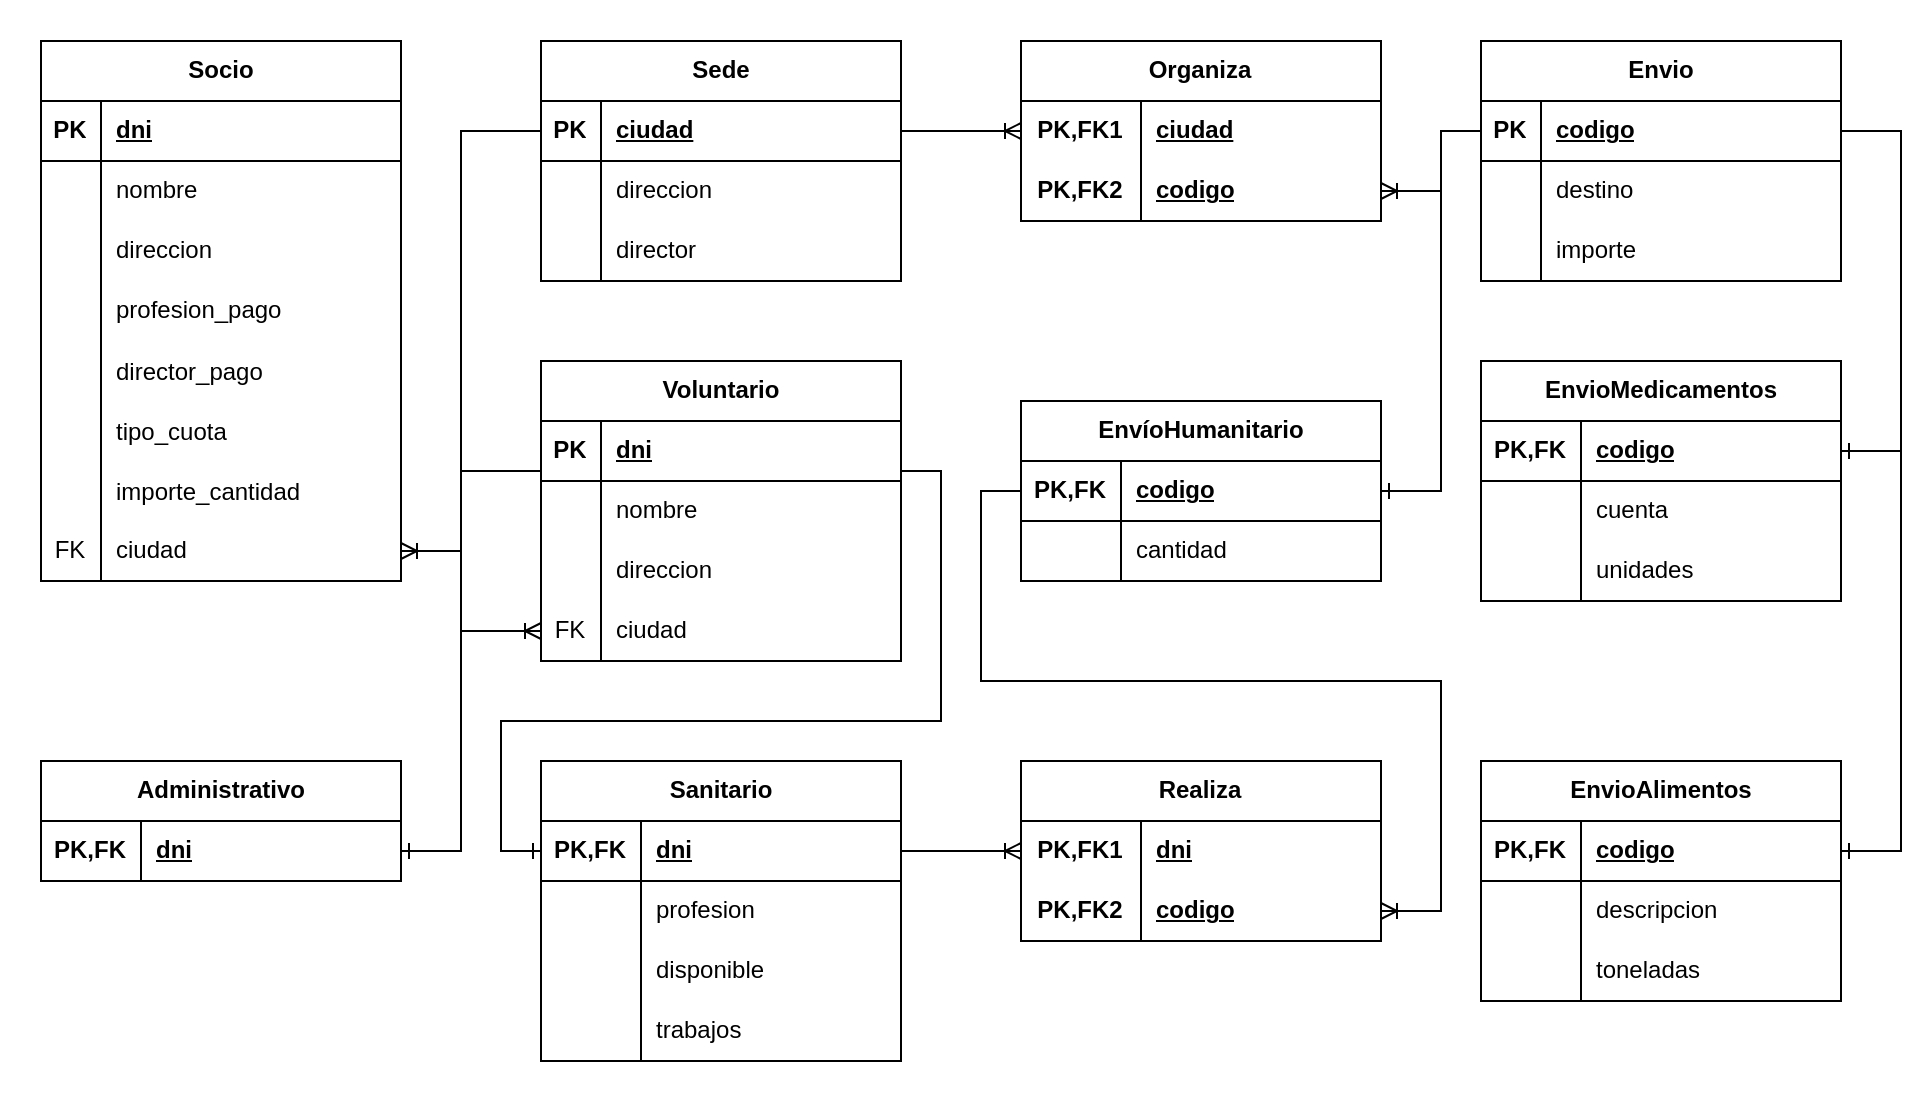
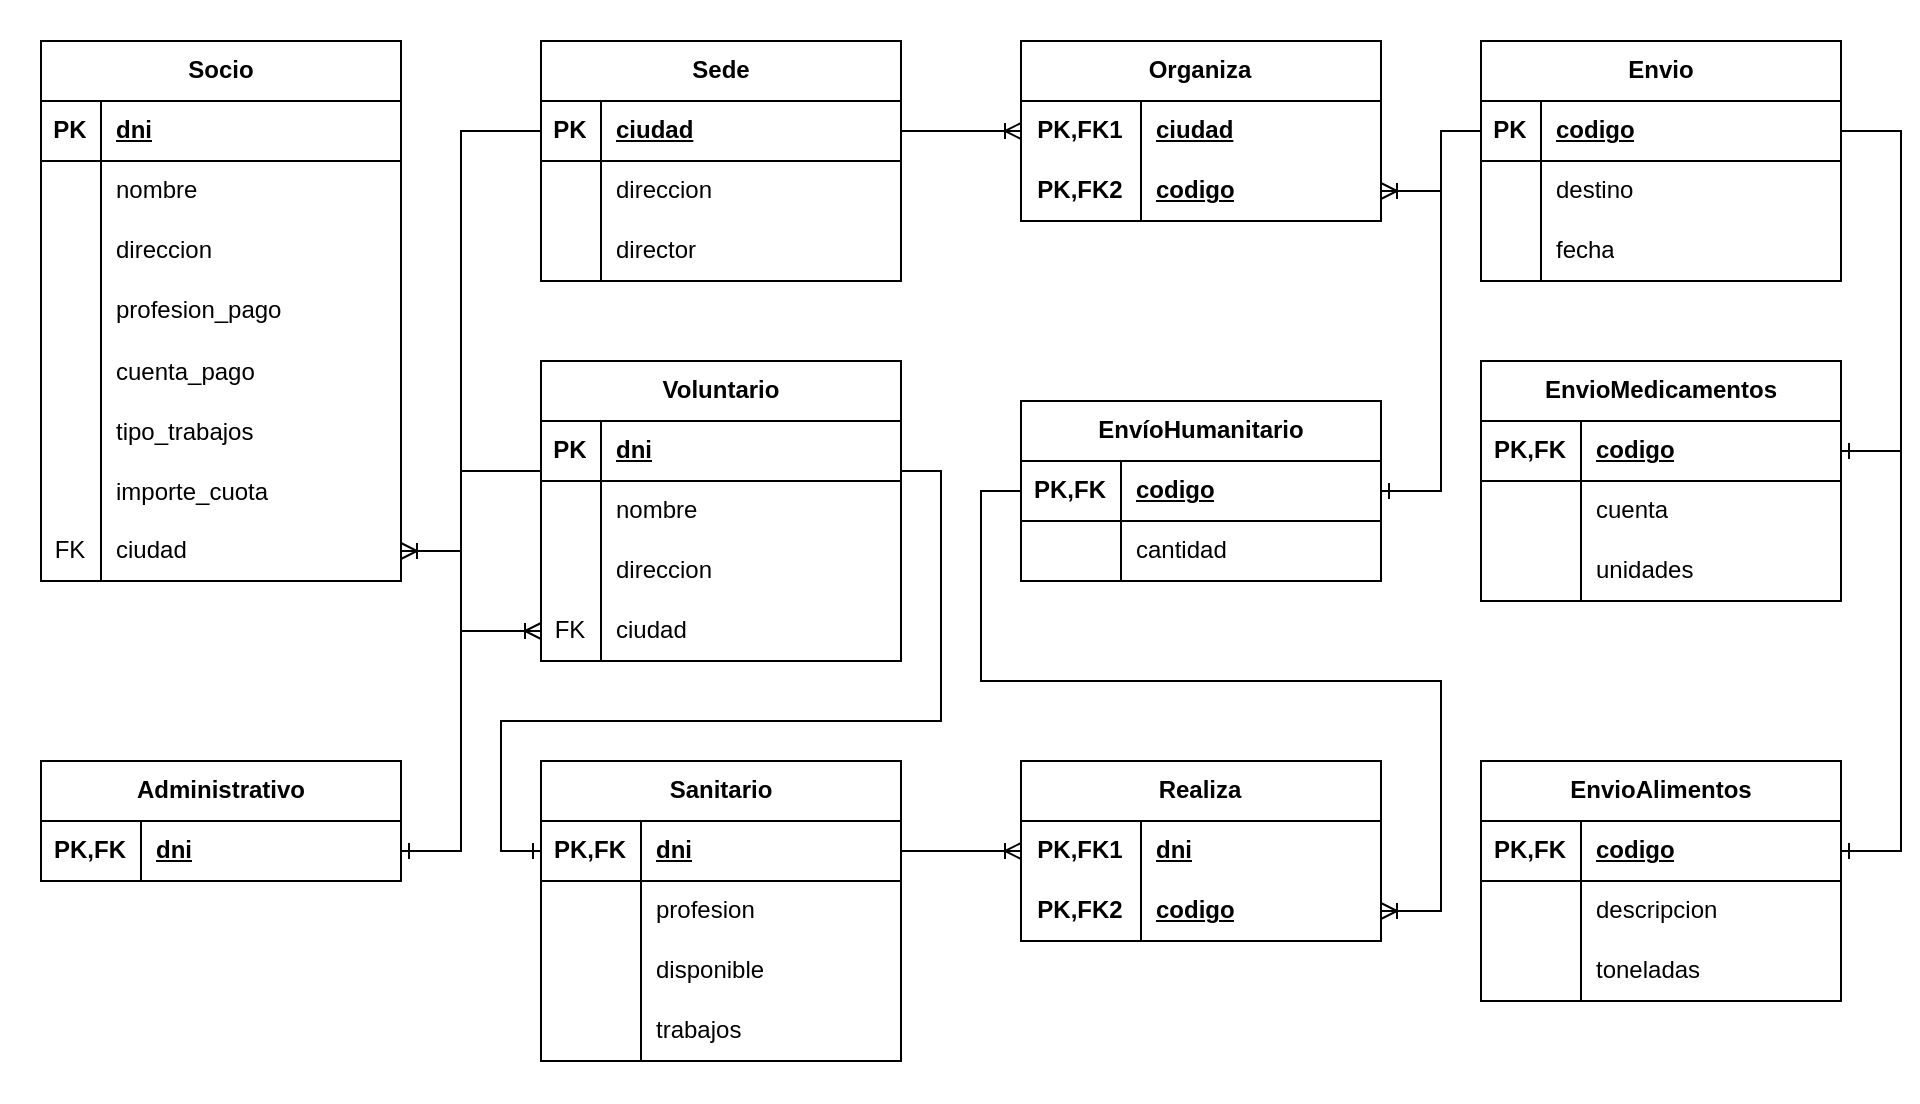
(1601, 251) -> (1591, 251)
(200, 372) -> (190, 372)
(180, 432) -> (200, 432)
(217, 492) -> (200, 492)
